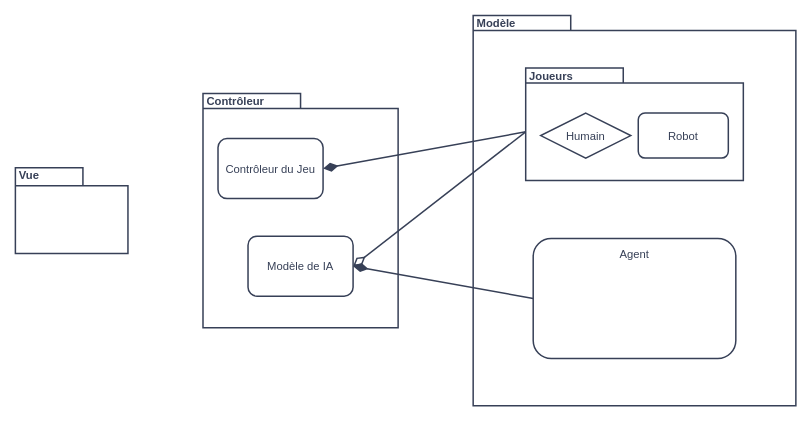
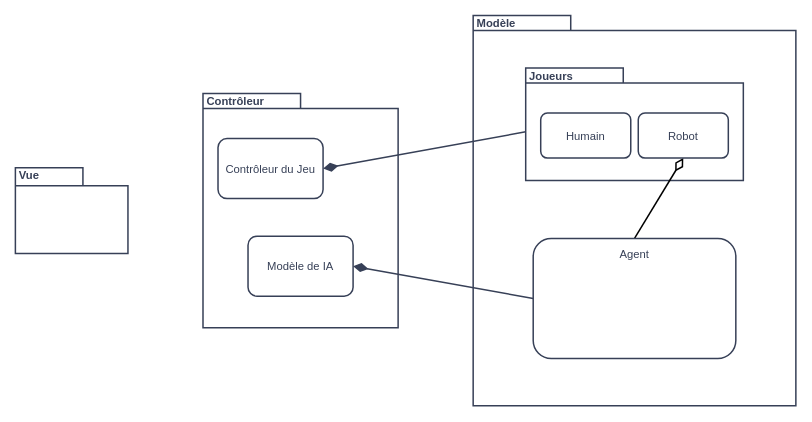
(585, 135) -> (585, 135)
(444, 195) -> none
none -> (655, 204)
